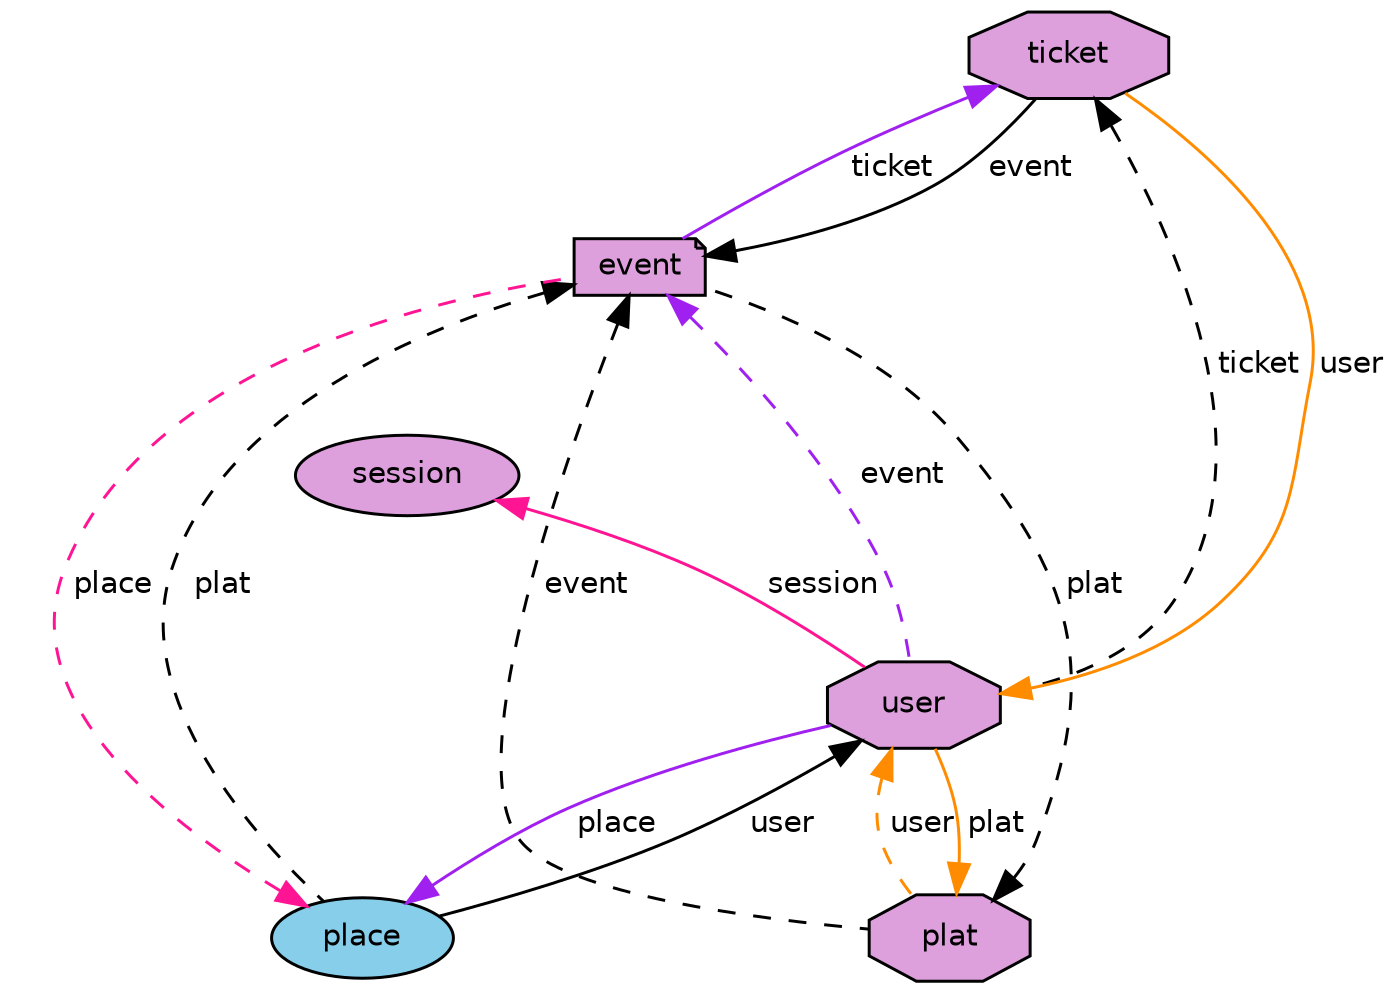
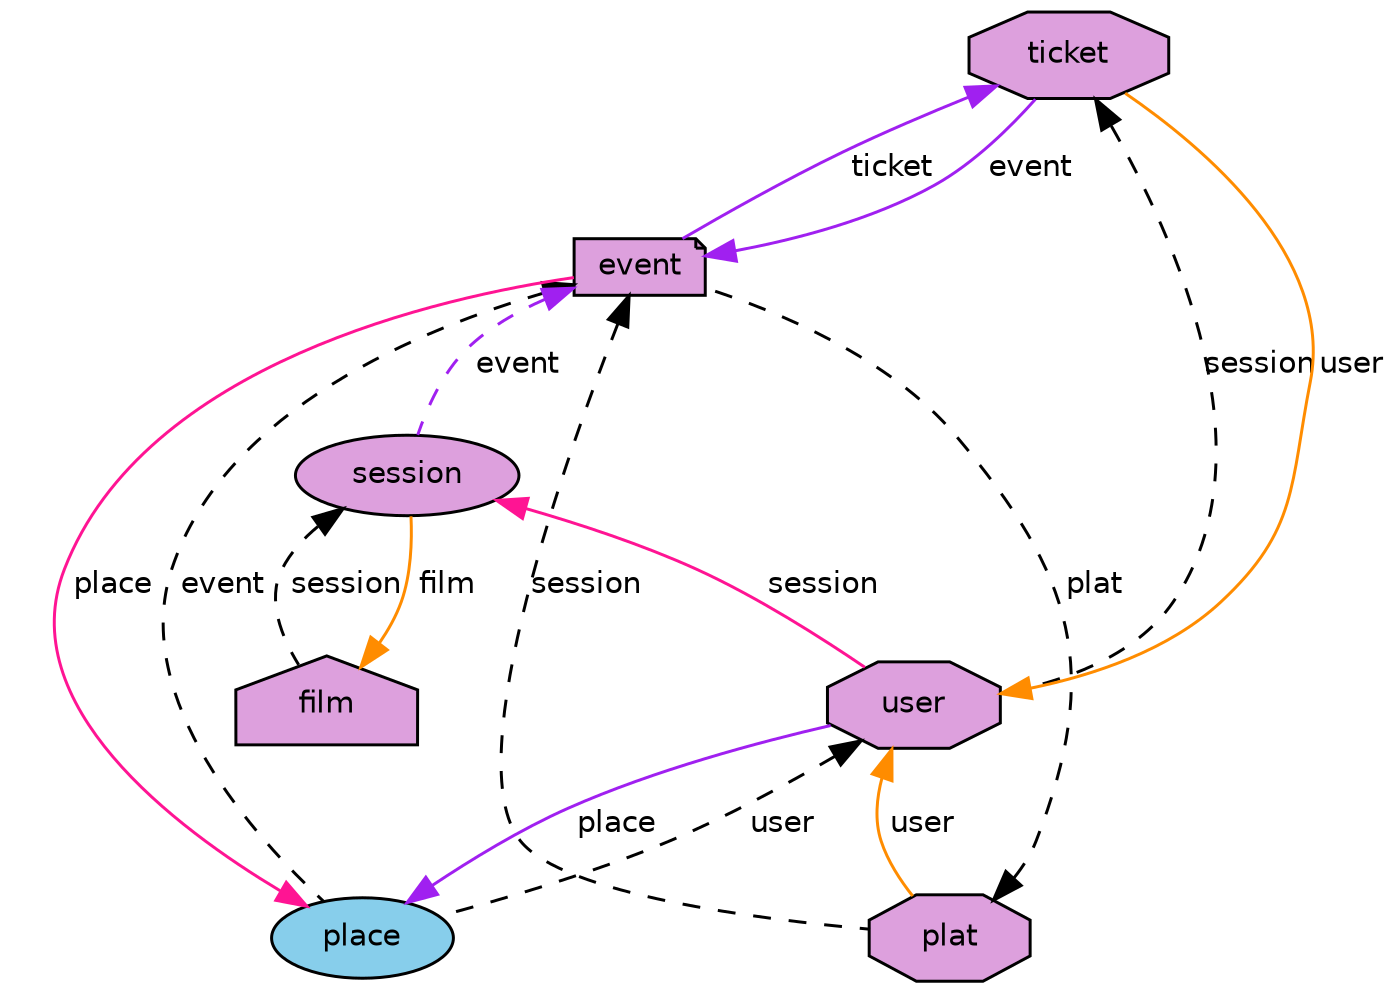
(900, 202) -> (900, 202)
(1255, 365) -> (1255, 365)
(826, 473) -> (465, 351)
(115, 487) -> (115, 487)
(218, 586) -> (218, 586)
(582, 586) -> (582, 586)
none -> (327, 705)
(955, 804) -> none
(881, 841) -> (881, 841)
(644, 851) -> (644, 851)
